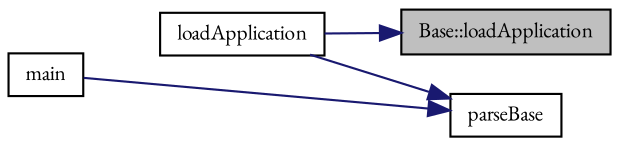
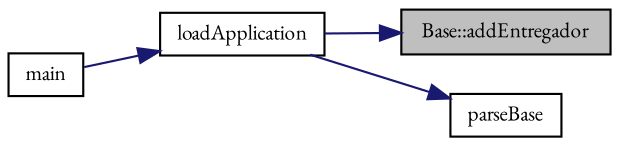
(506, 32) -> (506, 32)
(256, 93) -> (111, 61)
